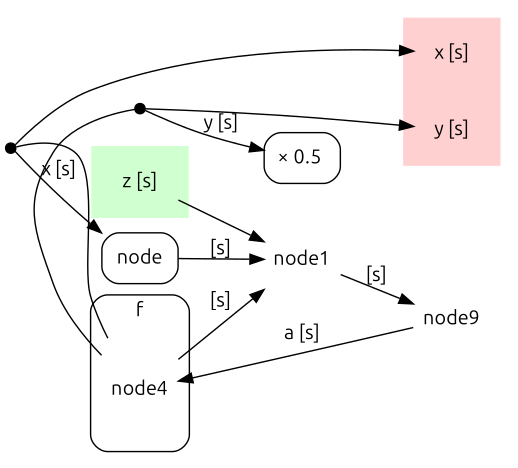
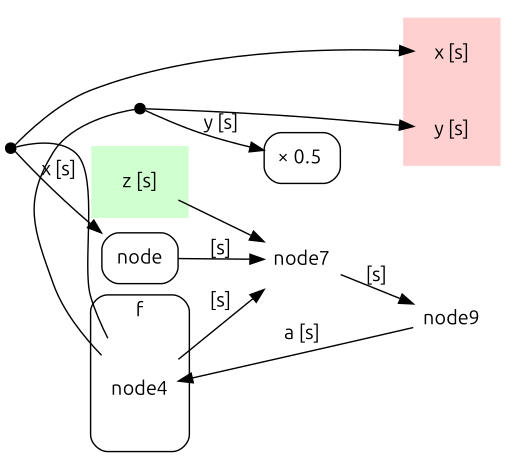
(302, 260) -> (302, 260)
